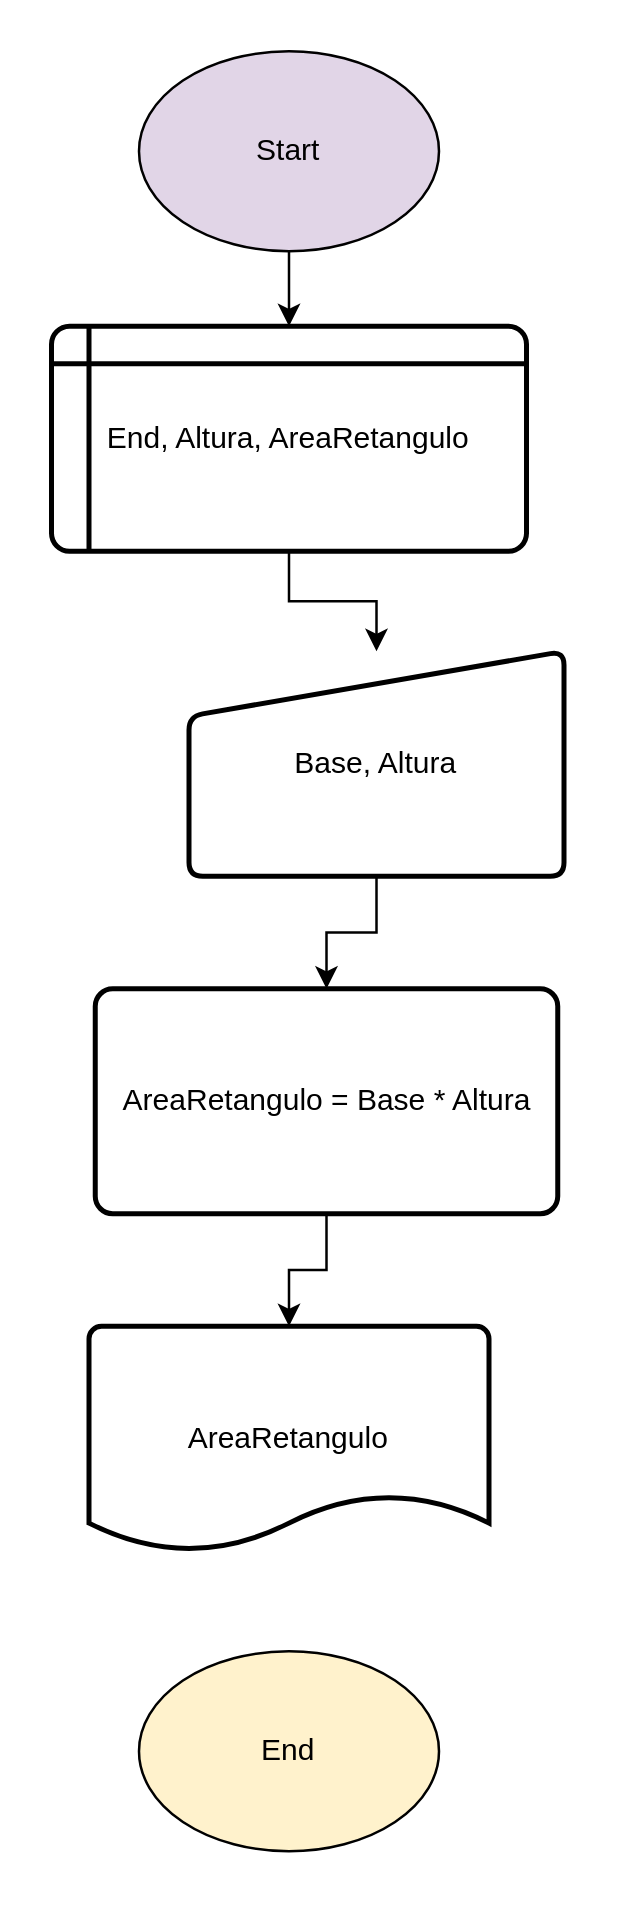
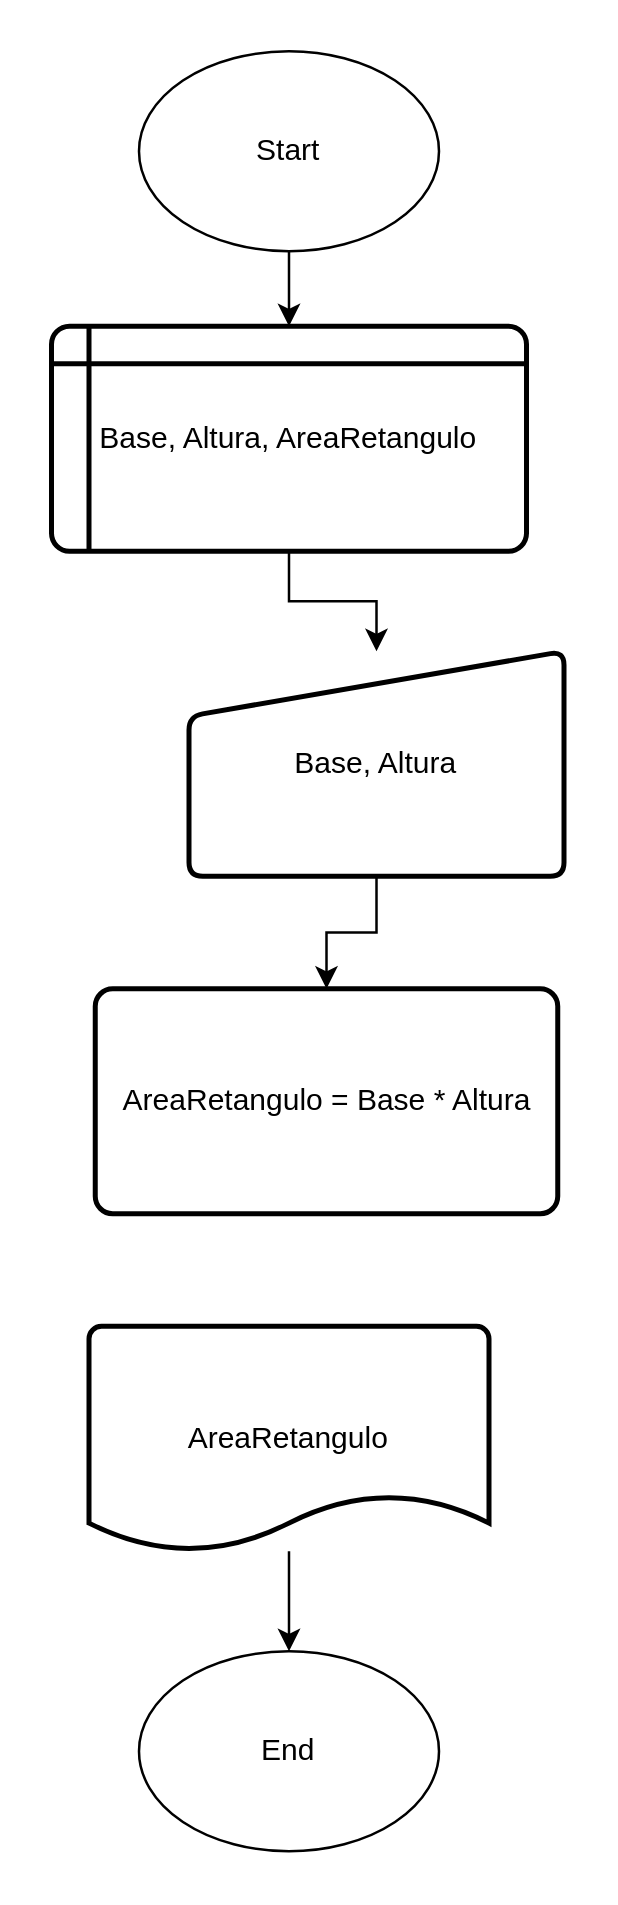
(289, 151) -> (289, 151)
(289, 439) -> (289, 439)
(316, 1270) -> none
none -> (289, 1593)
(289, 1751) -> (289, 1751)
